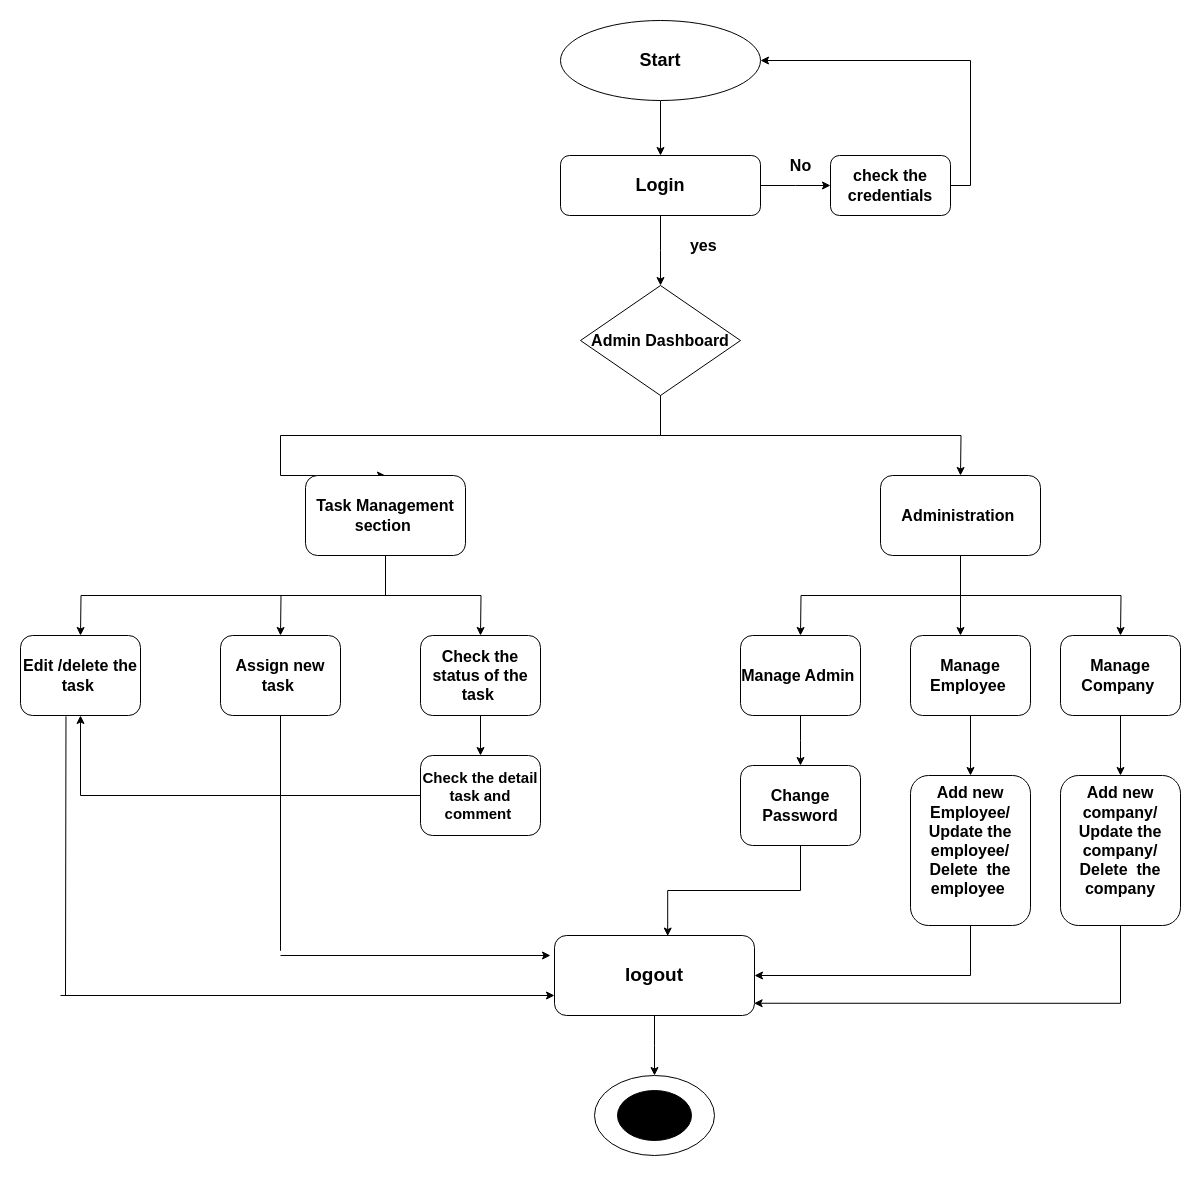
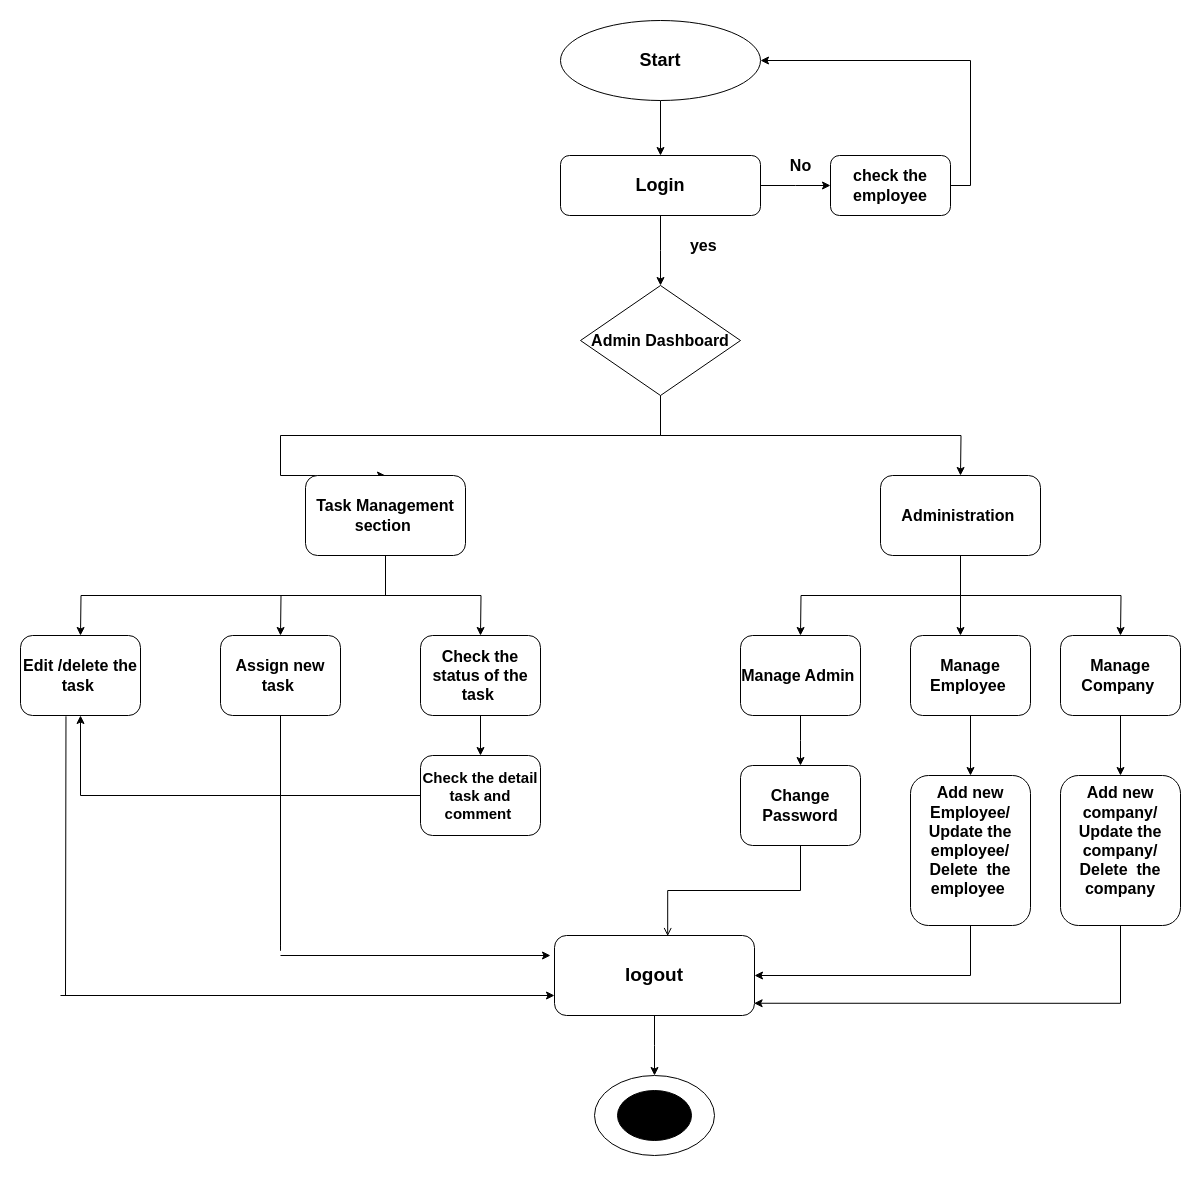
(891, 186) -> (891, 186)
(668, 928) -> (668, 929)
